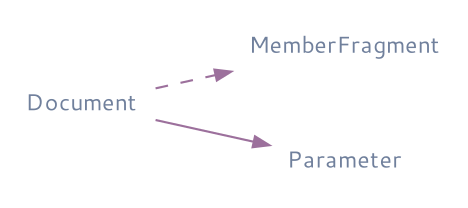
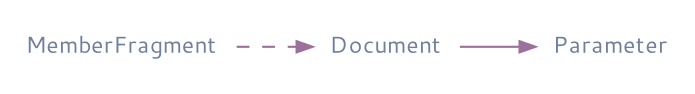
(186, 82) -> (266, 47)
